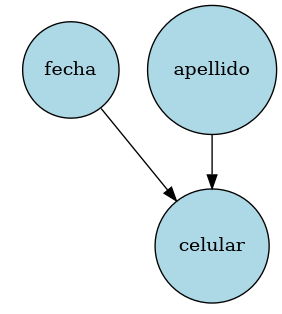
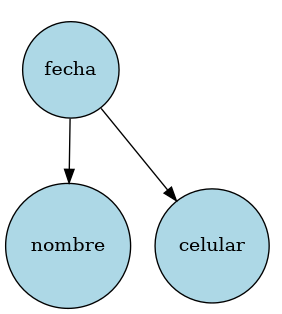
(212, 70) -> none
none -> (68, 246)
